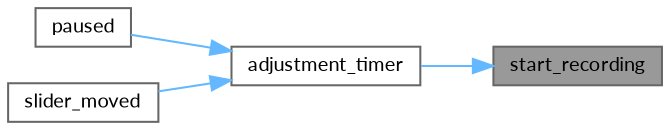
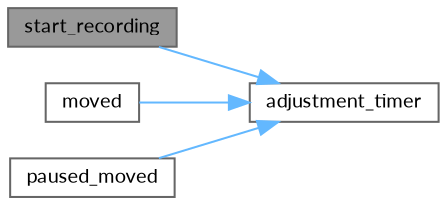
(83, 27) -> (92, 103)
(447, 66) -> (209, 62)
(83, 103) -> (92, 178)
